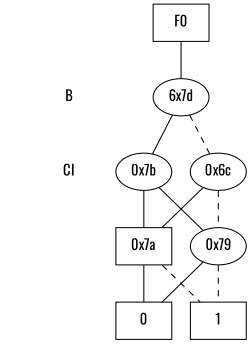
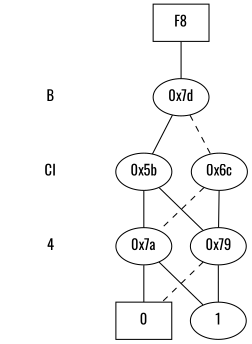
(181, 23) -> (181, 23)
(181, 97) -> (181, 97)
(144, 172) -> (144, 172)
(186, 205) -> (186, 205)
(218, 209) -> (219, 209)
none -> (51, 246)
(144, 246) -> (144, 246)
(176, 279) -> (177, 279)
(186, 279) -> (186, 279)
(218, 284) -> (218, 284)
(218, 321) -> (218, 321)
